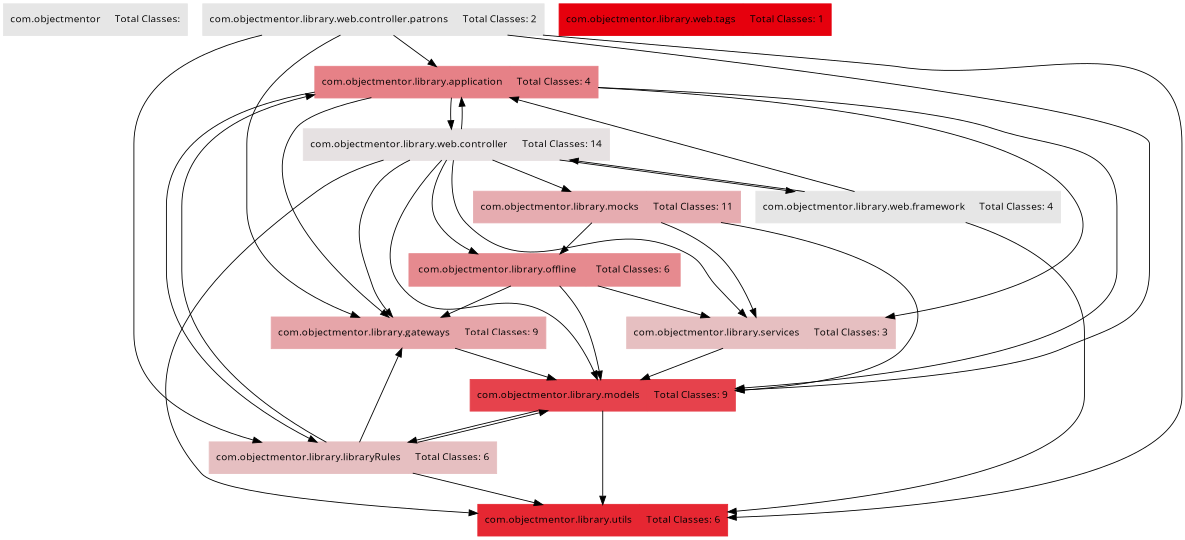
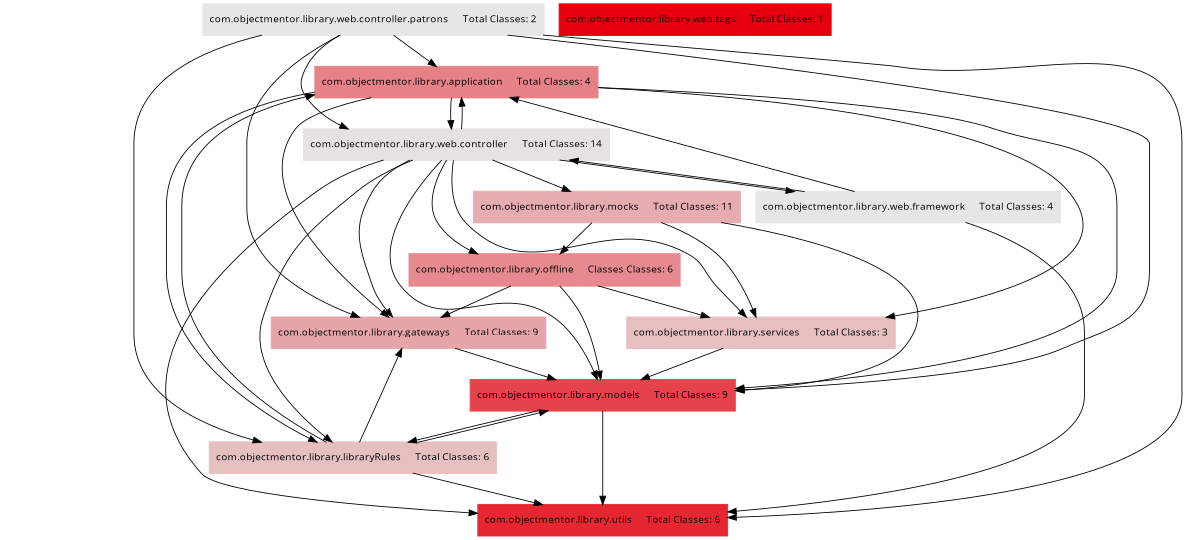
(95, 20) -> none
none -> (301, 81)
(633, 270) -> (631, 270)
none -> (278, 279)
